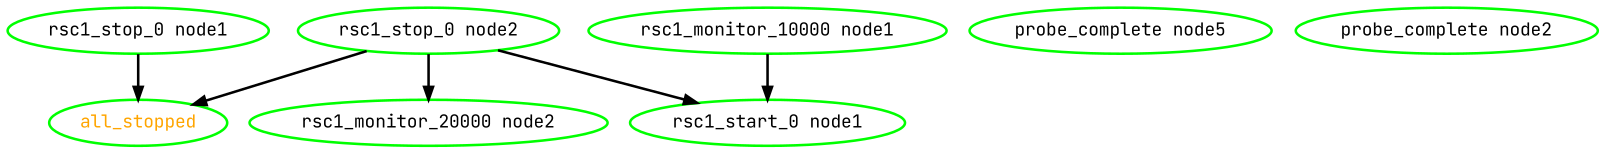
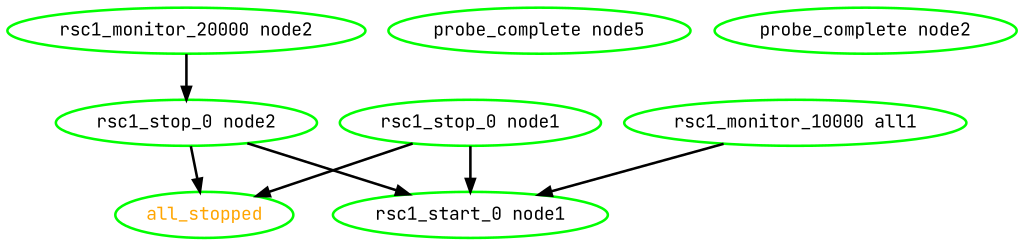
(768, 31) -> (795, 123)
(429, 70) -> (186, 70)
none -> (470, 163)
